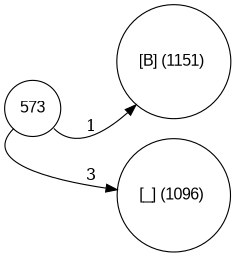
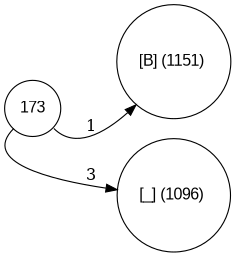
(33, 108) -> (33, 108)
